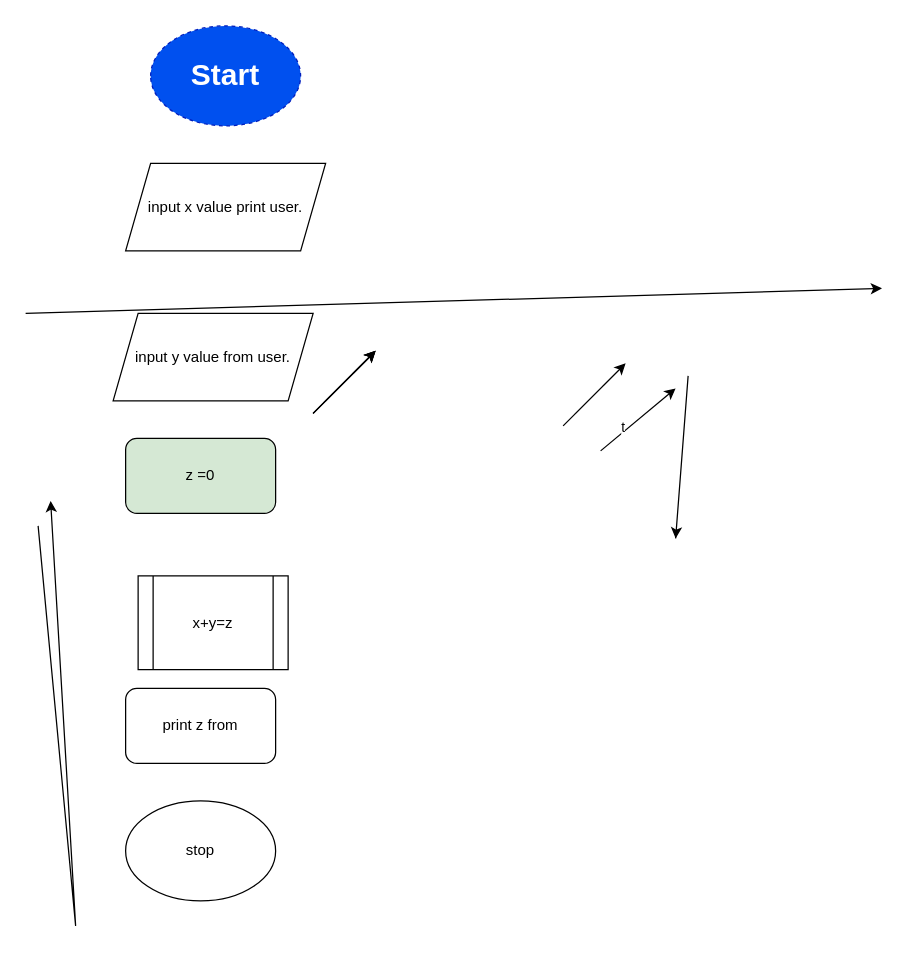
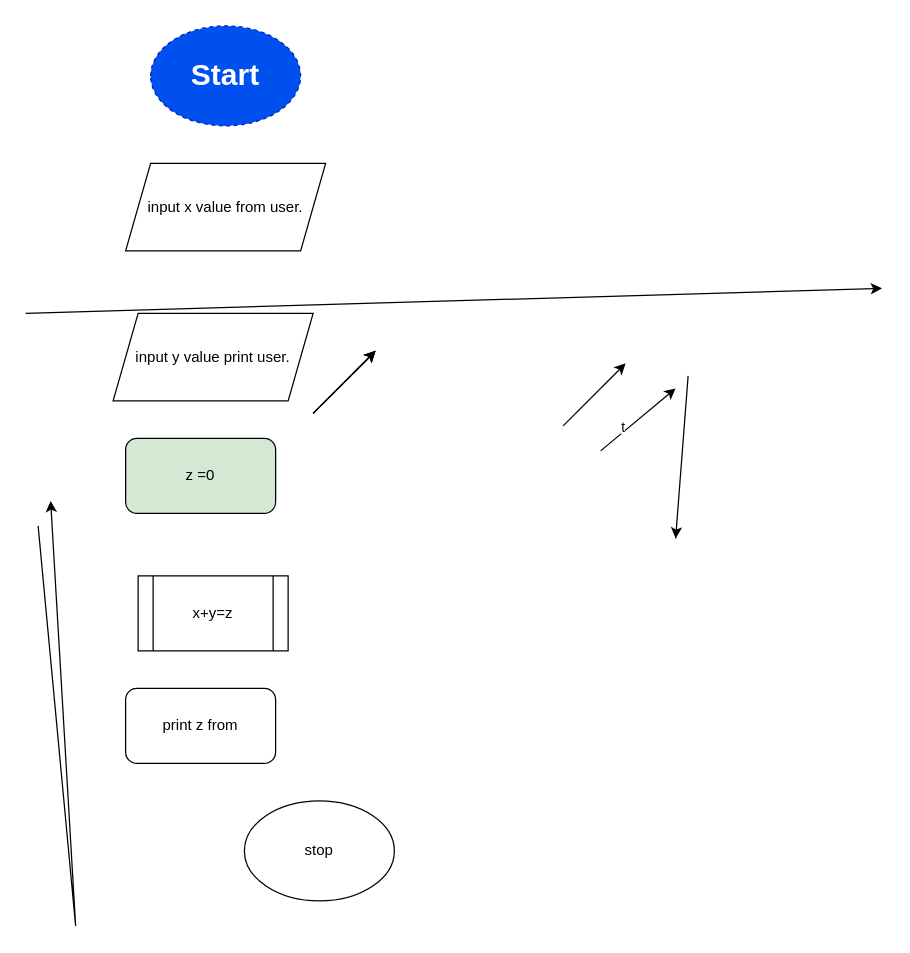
(226, 207) -> (226, 207)
(213, 357) -> (213, 357)
(213, 623) -> (213, 613)
(201, 851) -> (319, 851)
